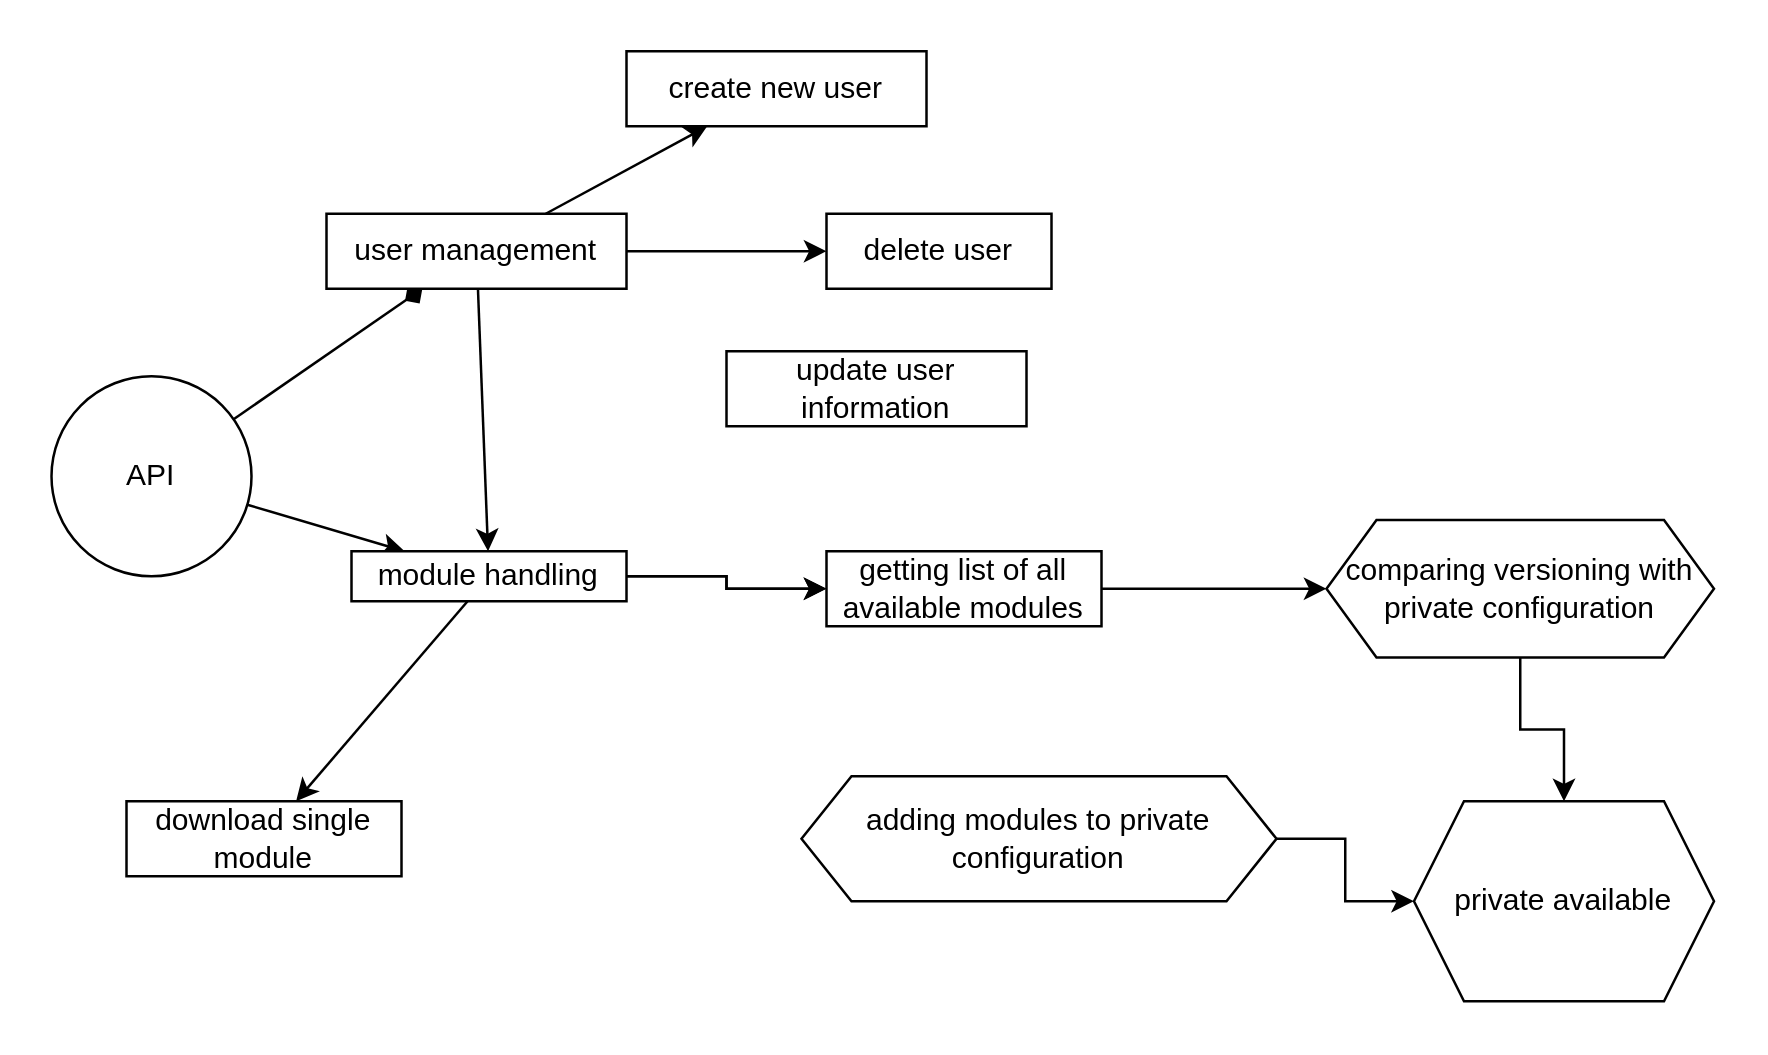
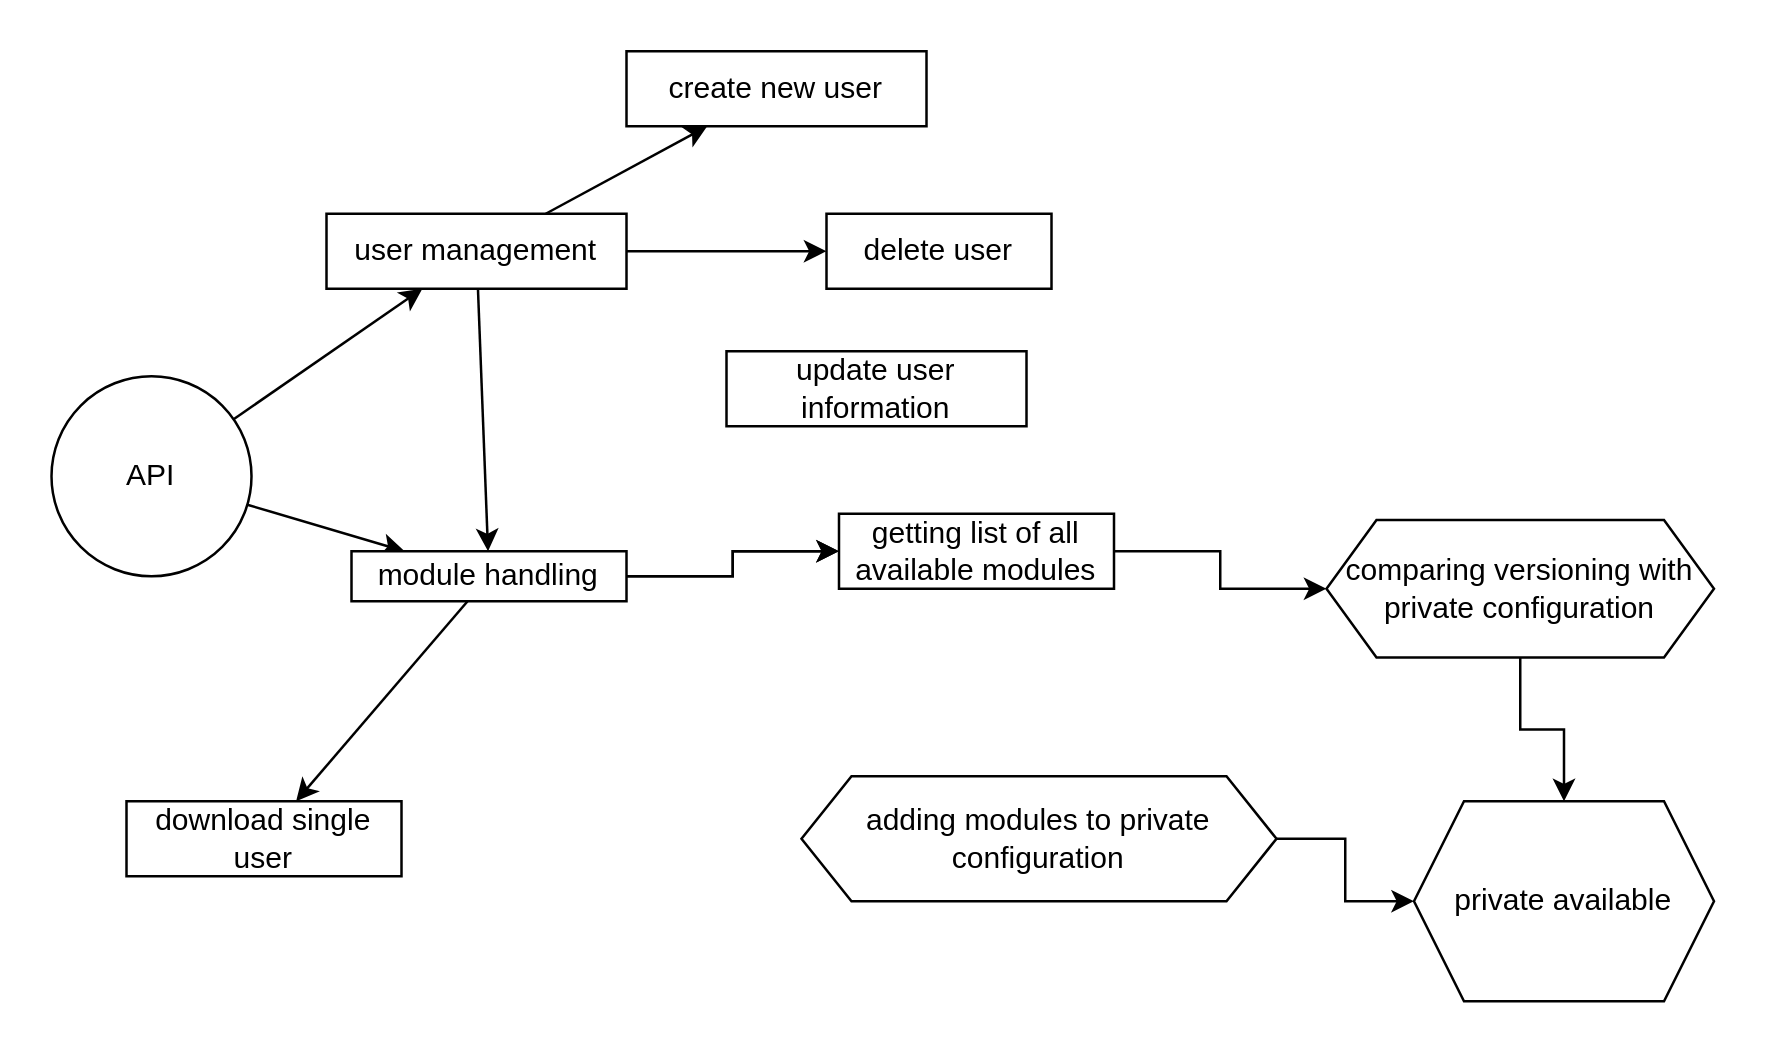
(405, 300) -> (407, 300)
(964, 589) -> (976, 551)
(264, 839) -> (264, 839)
